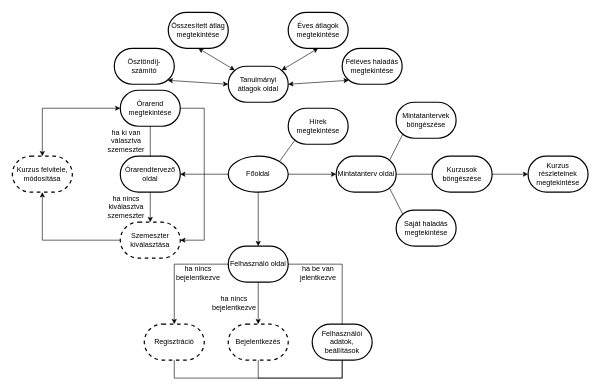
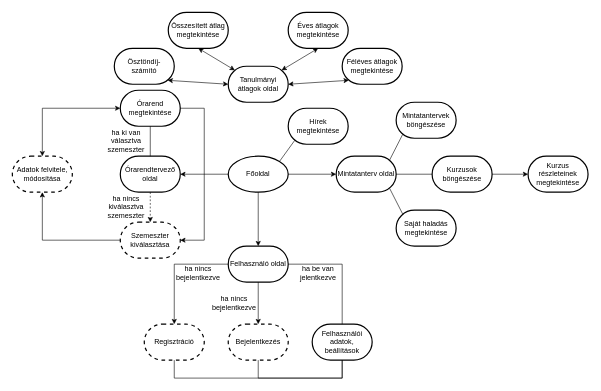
(372, 66) -> (372, 66)
(42, 174) -> (42, 174)
(150, 205) -> (150, 205)
